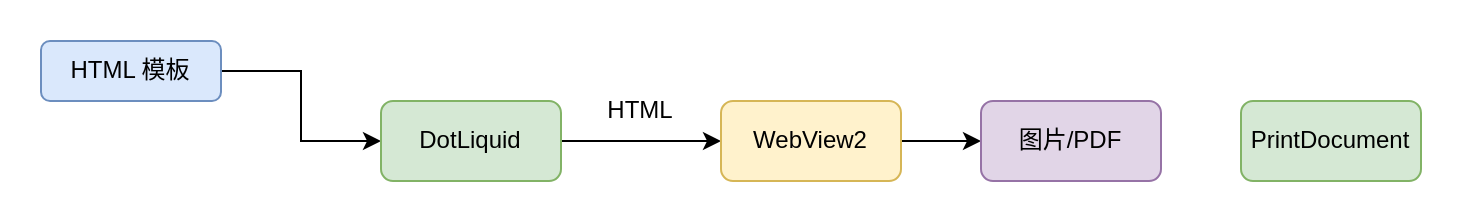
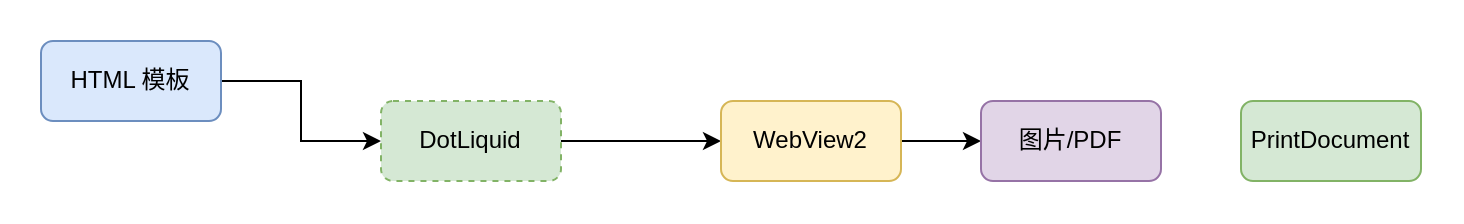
(131, 71) -> (131, 81)
(641, 111) -> none
(471, 141) -> (471, 141)
